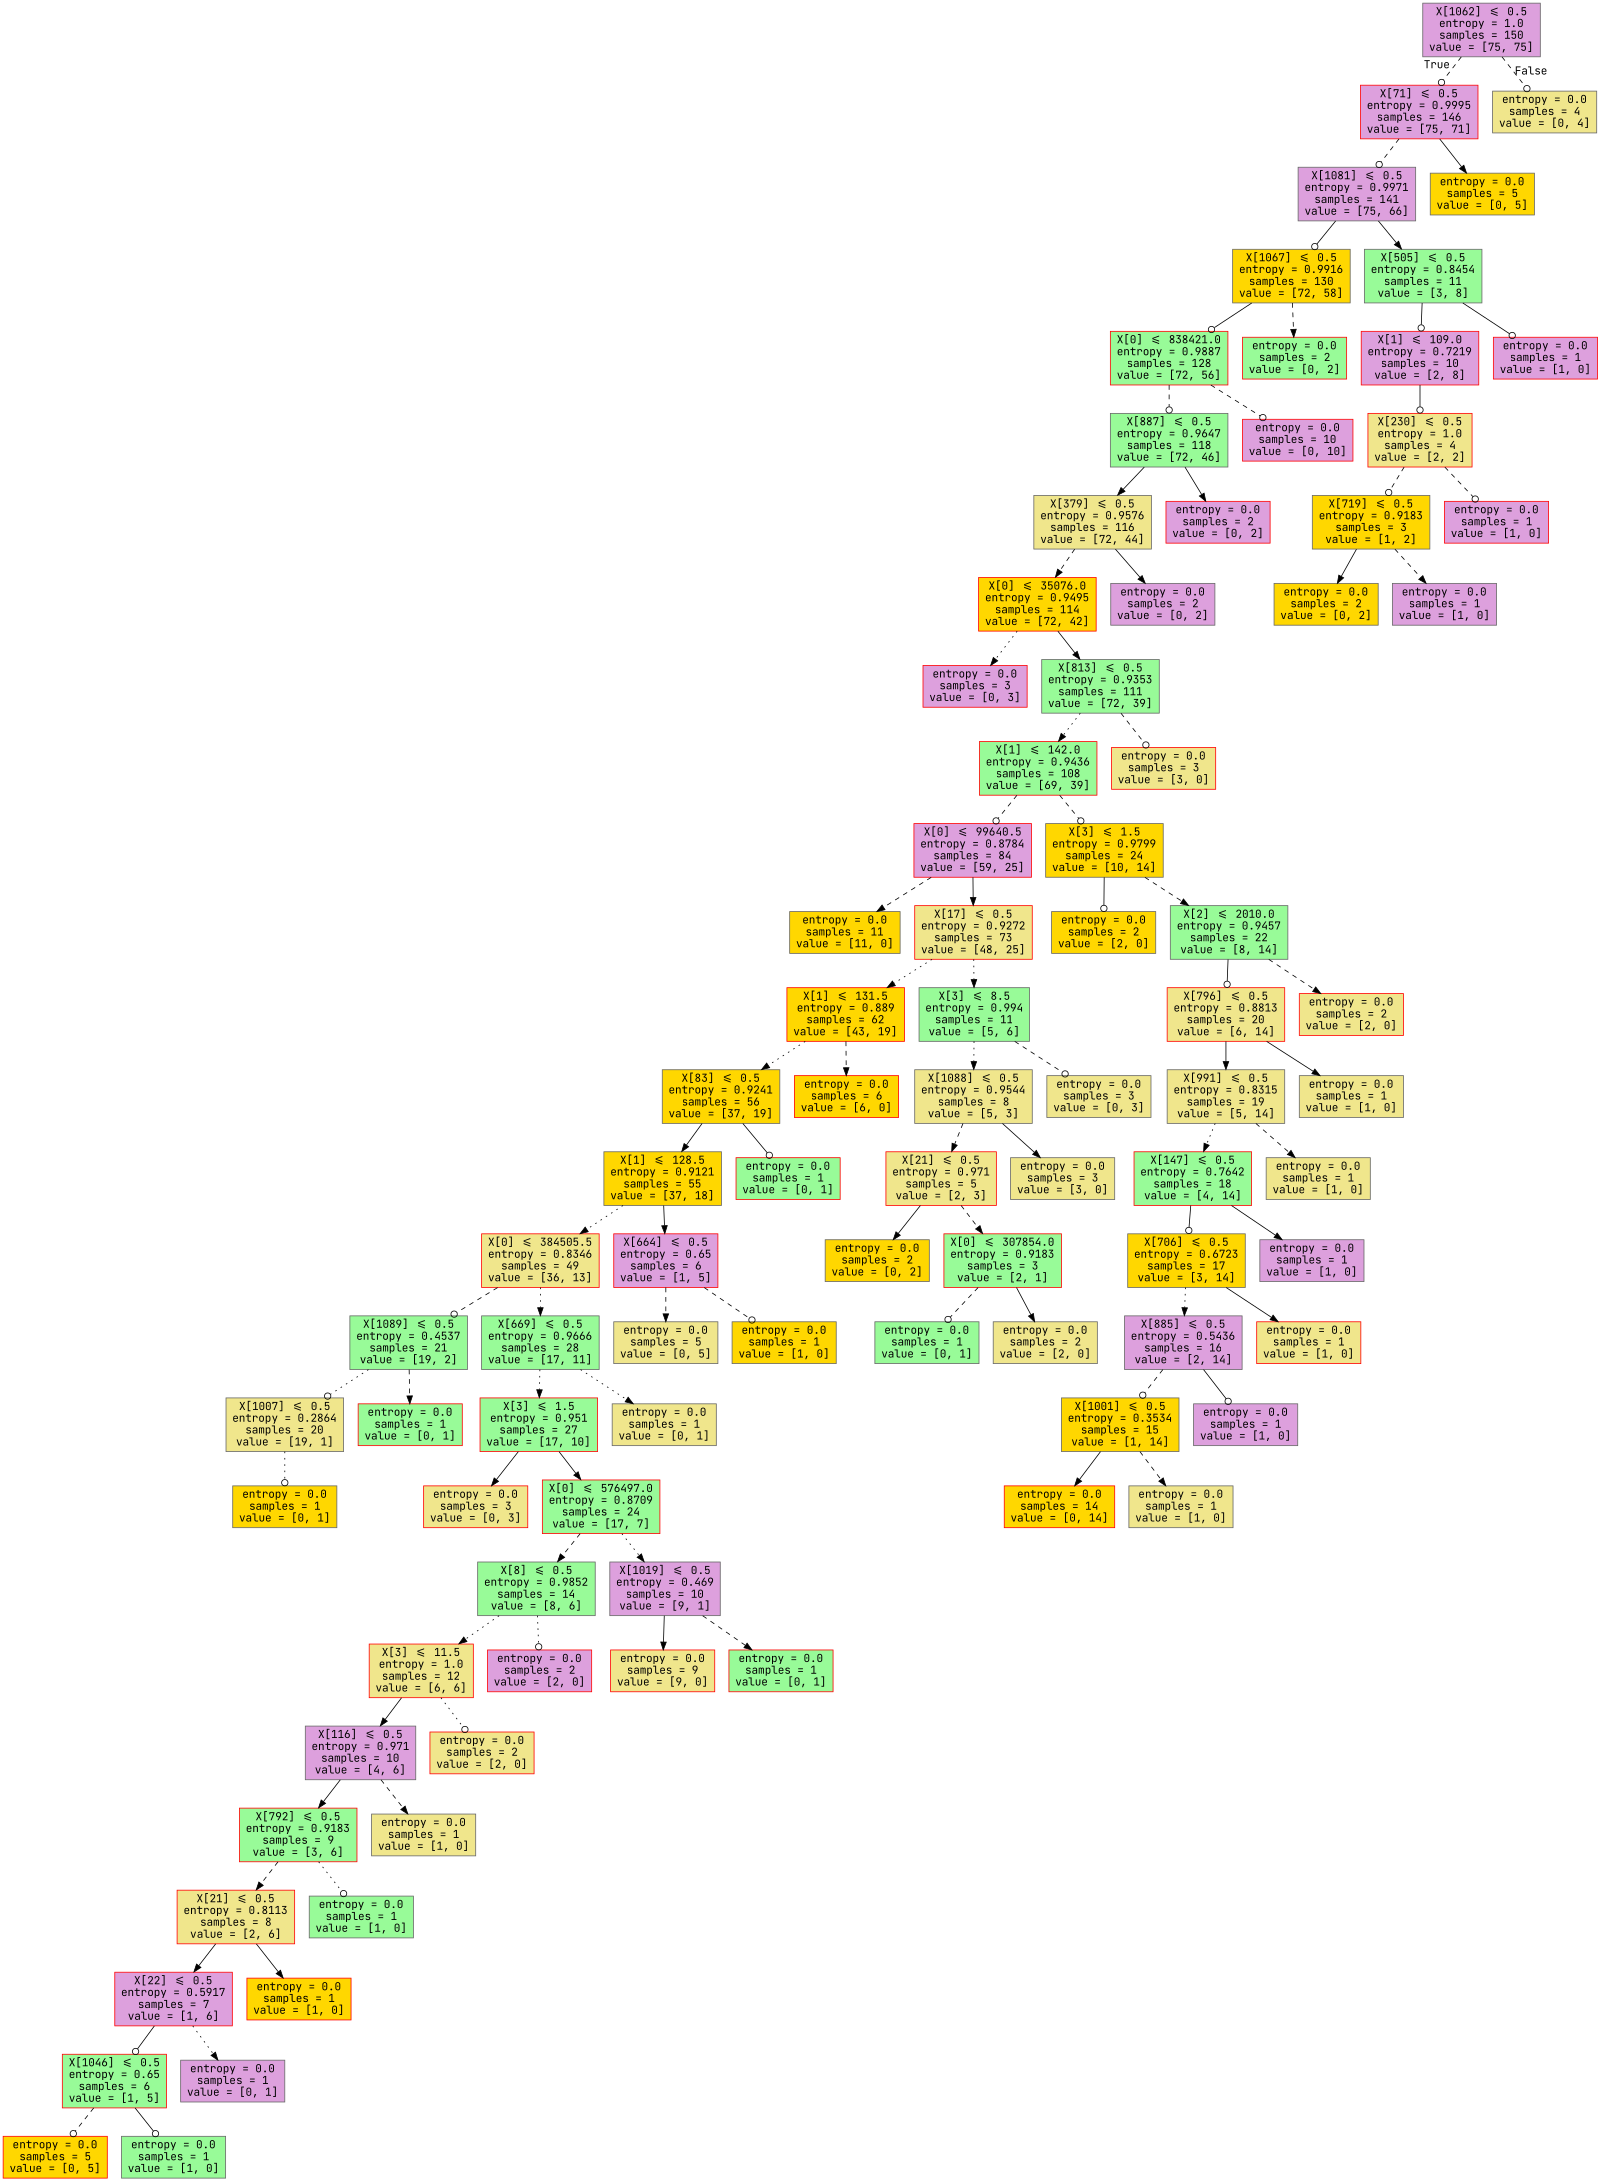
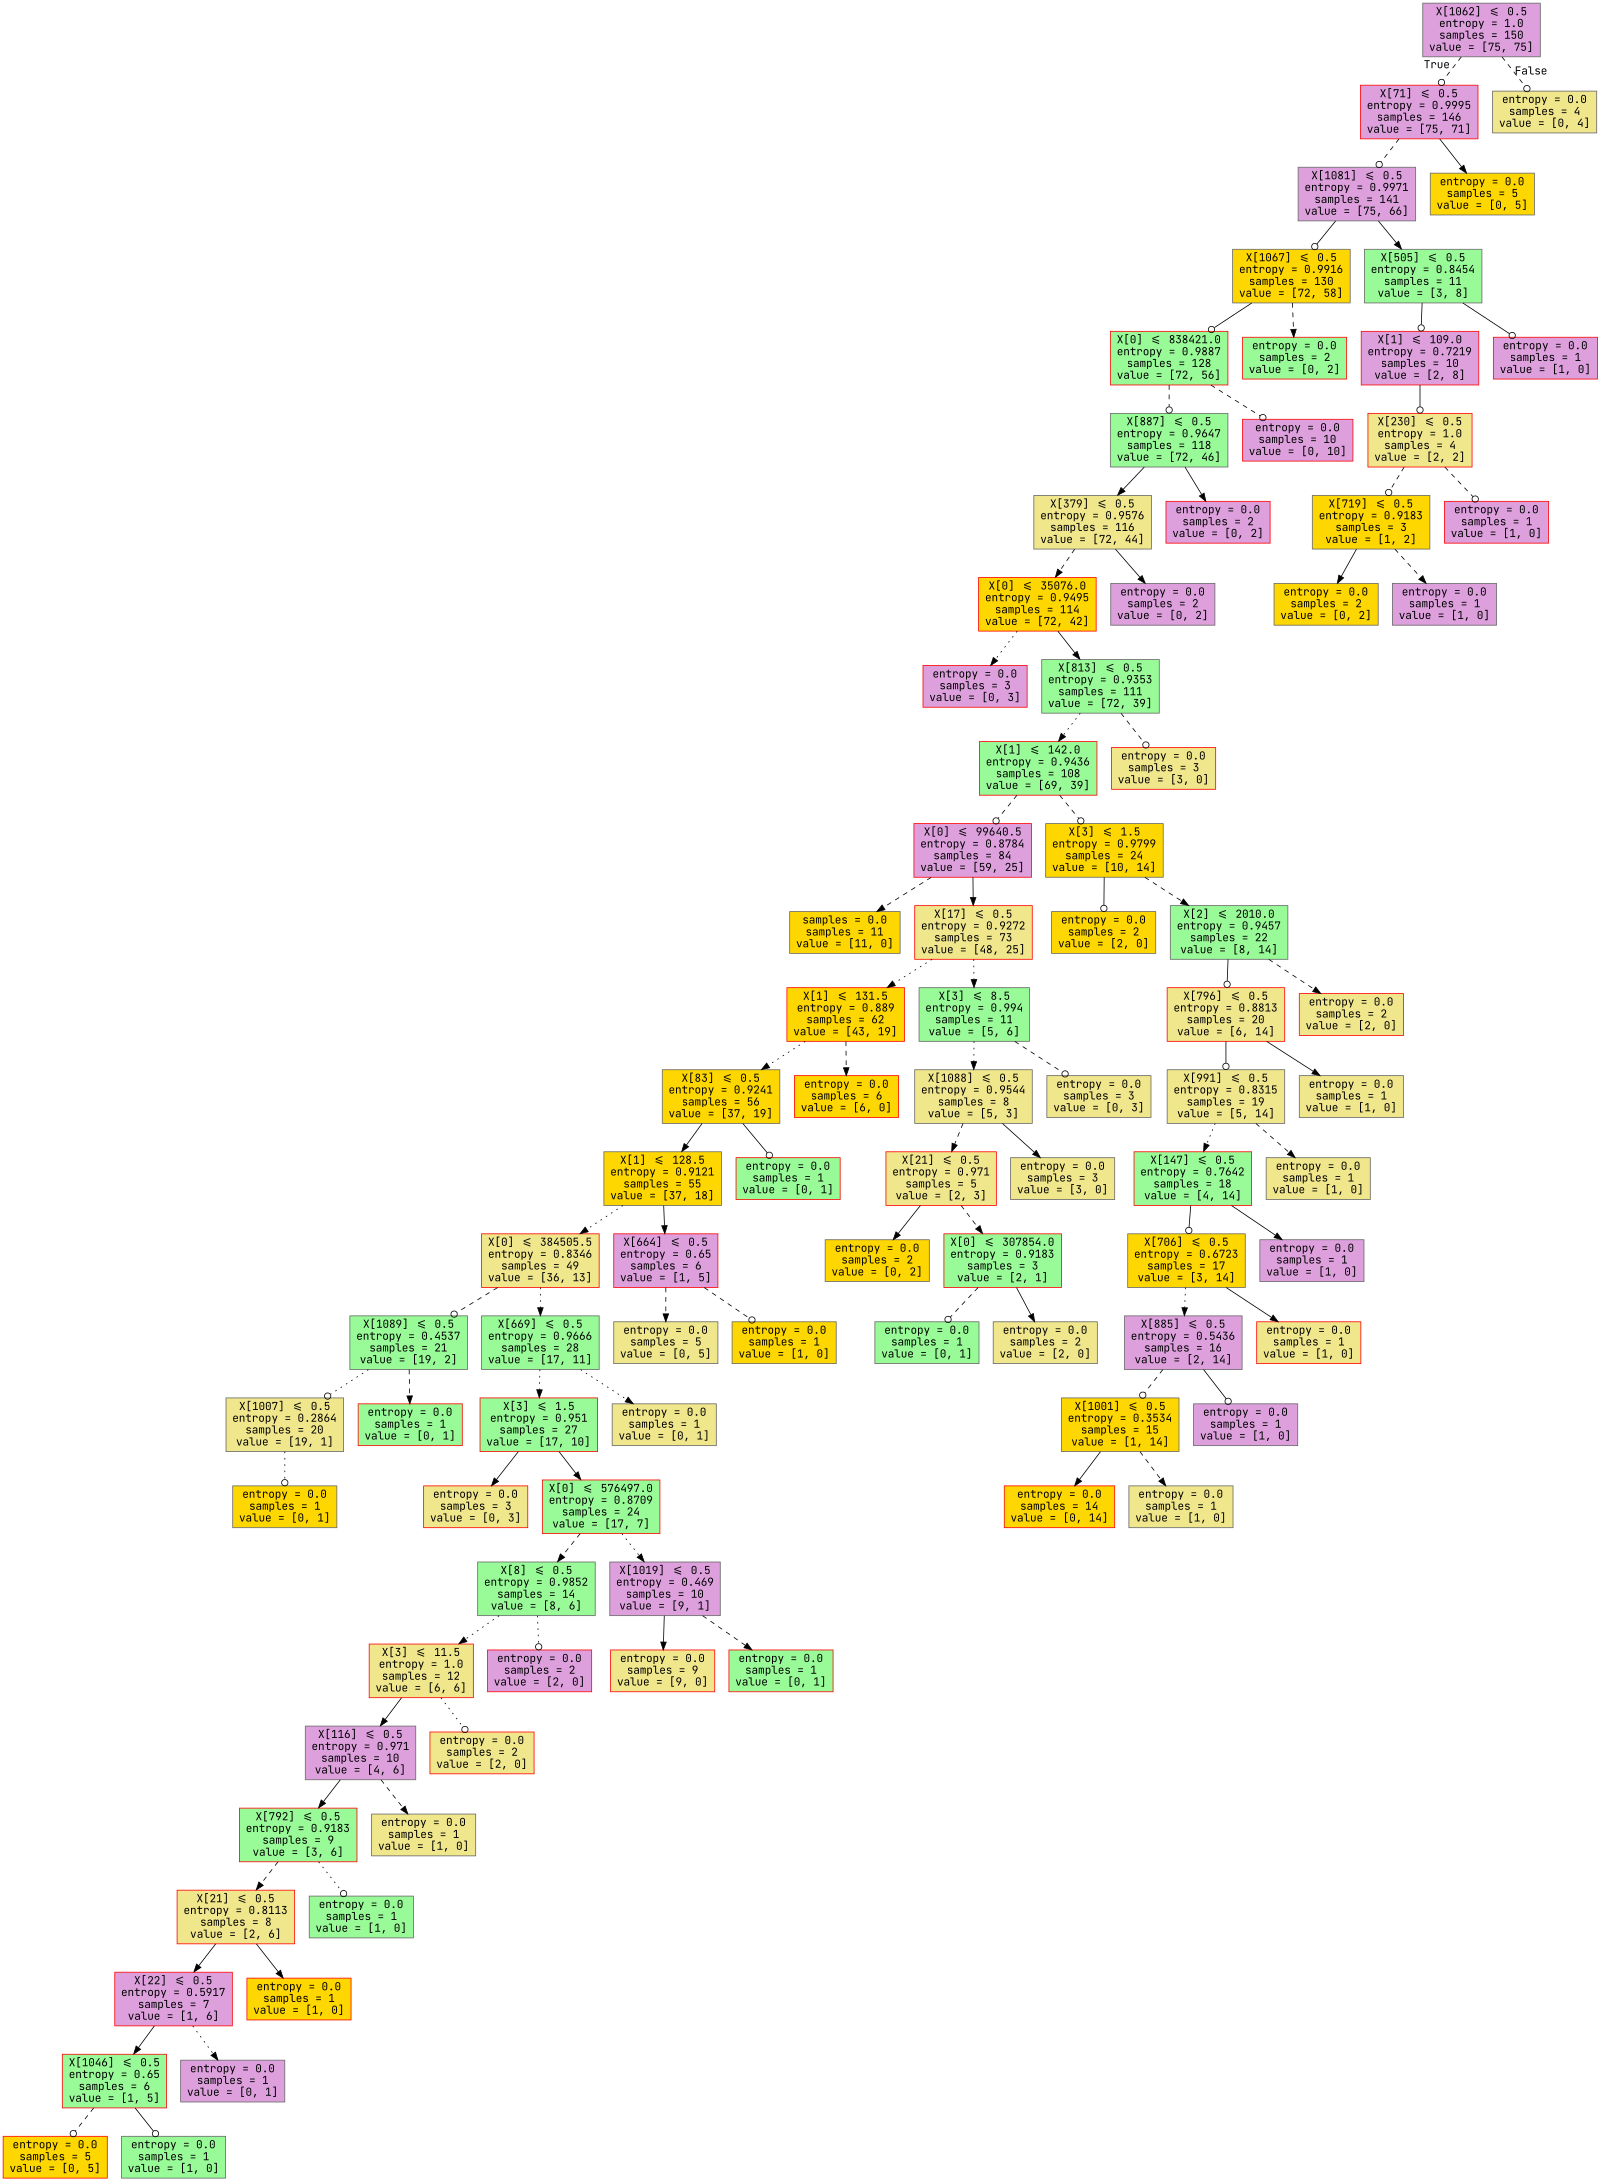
(845, 932) -> (845, 932)
(1226, 1051) -> (1226, 1052)
(146, 2037) -> (146, 2037)
